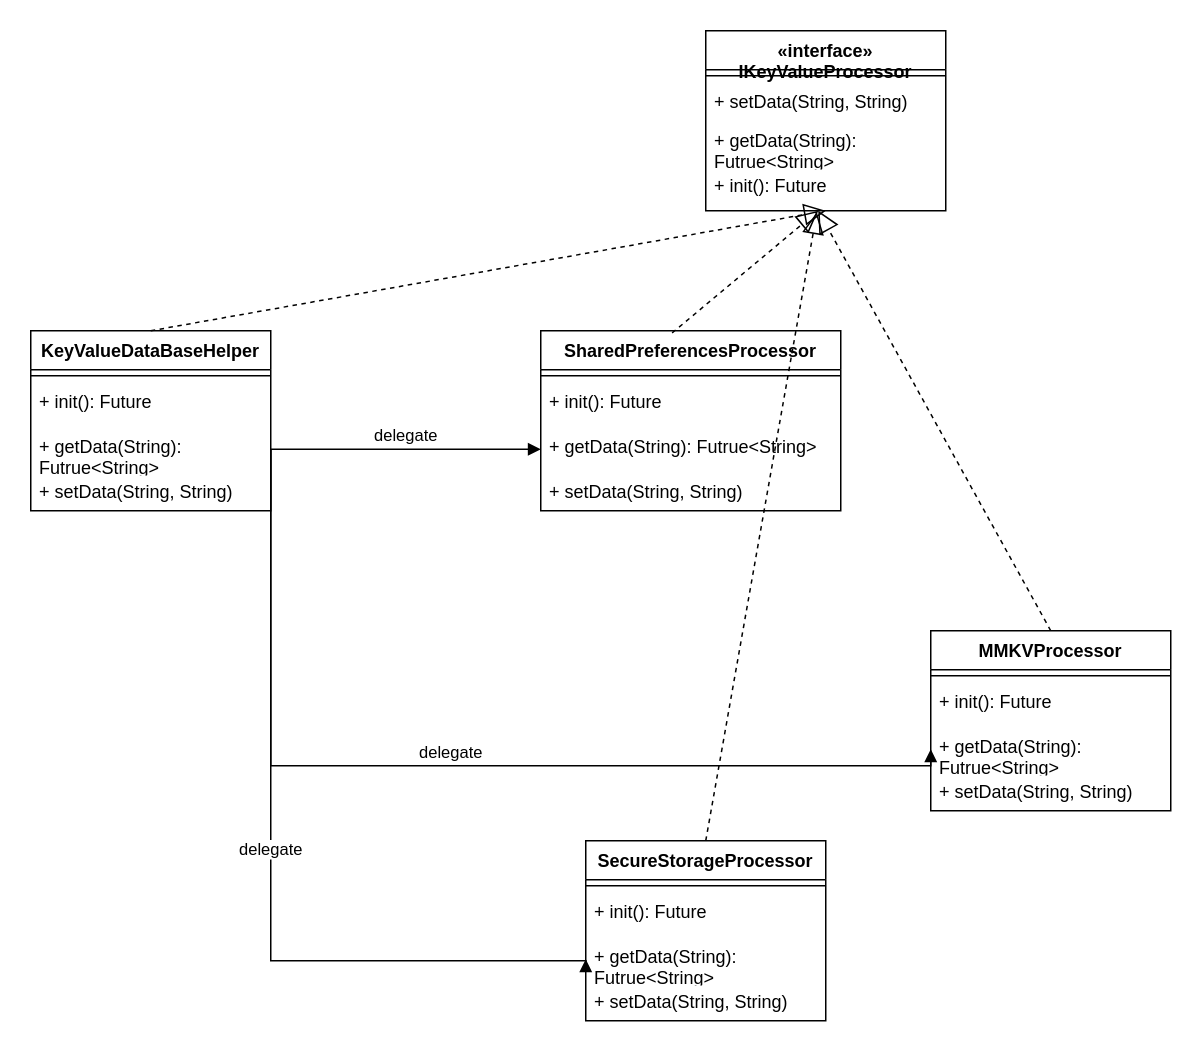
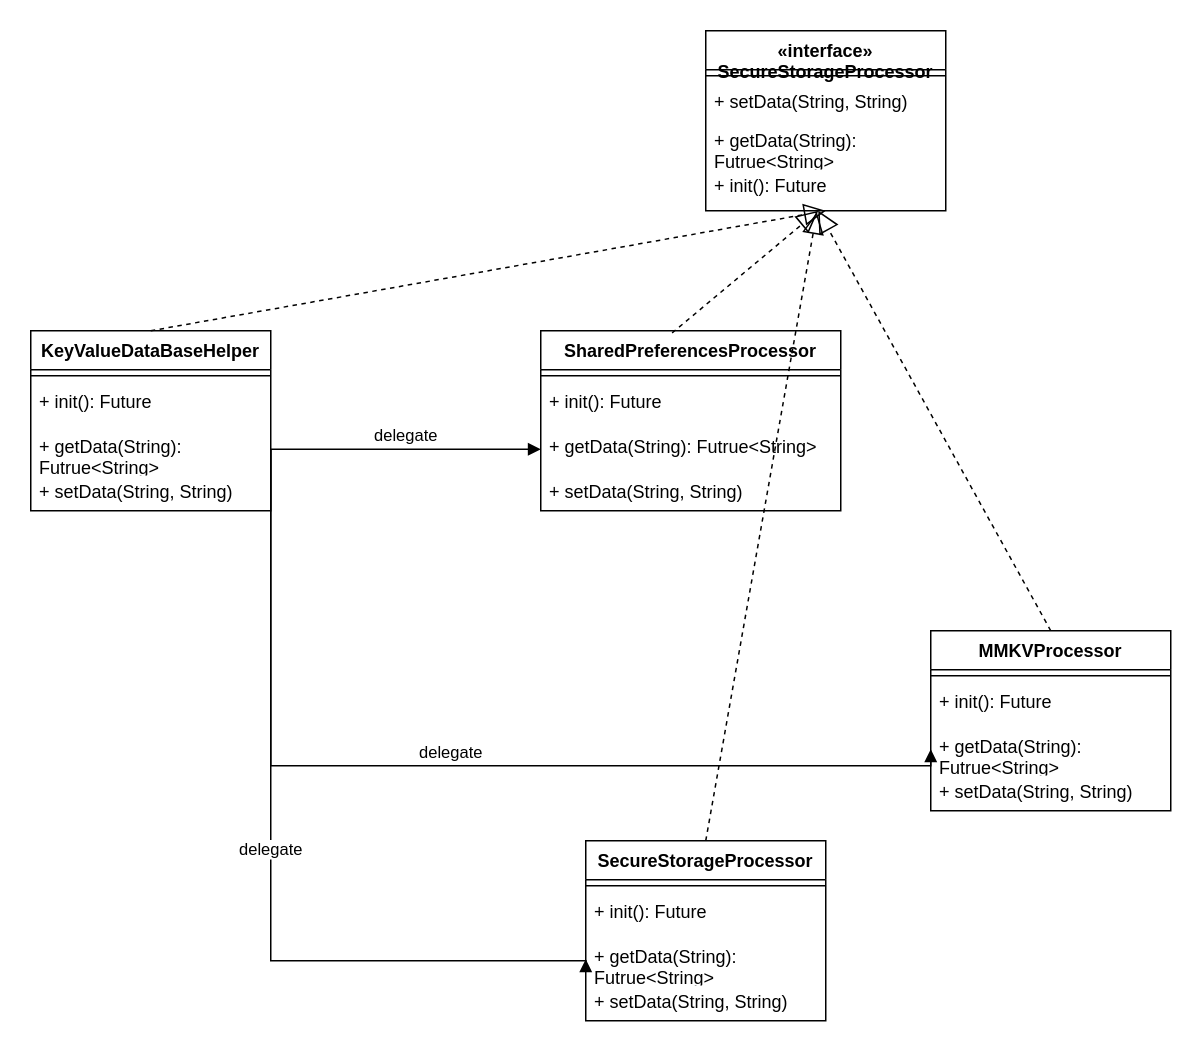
(826, 63) -> (826, 63)
